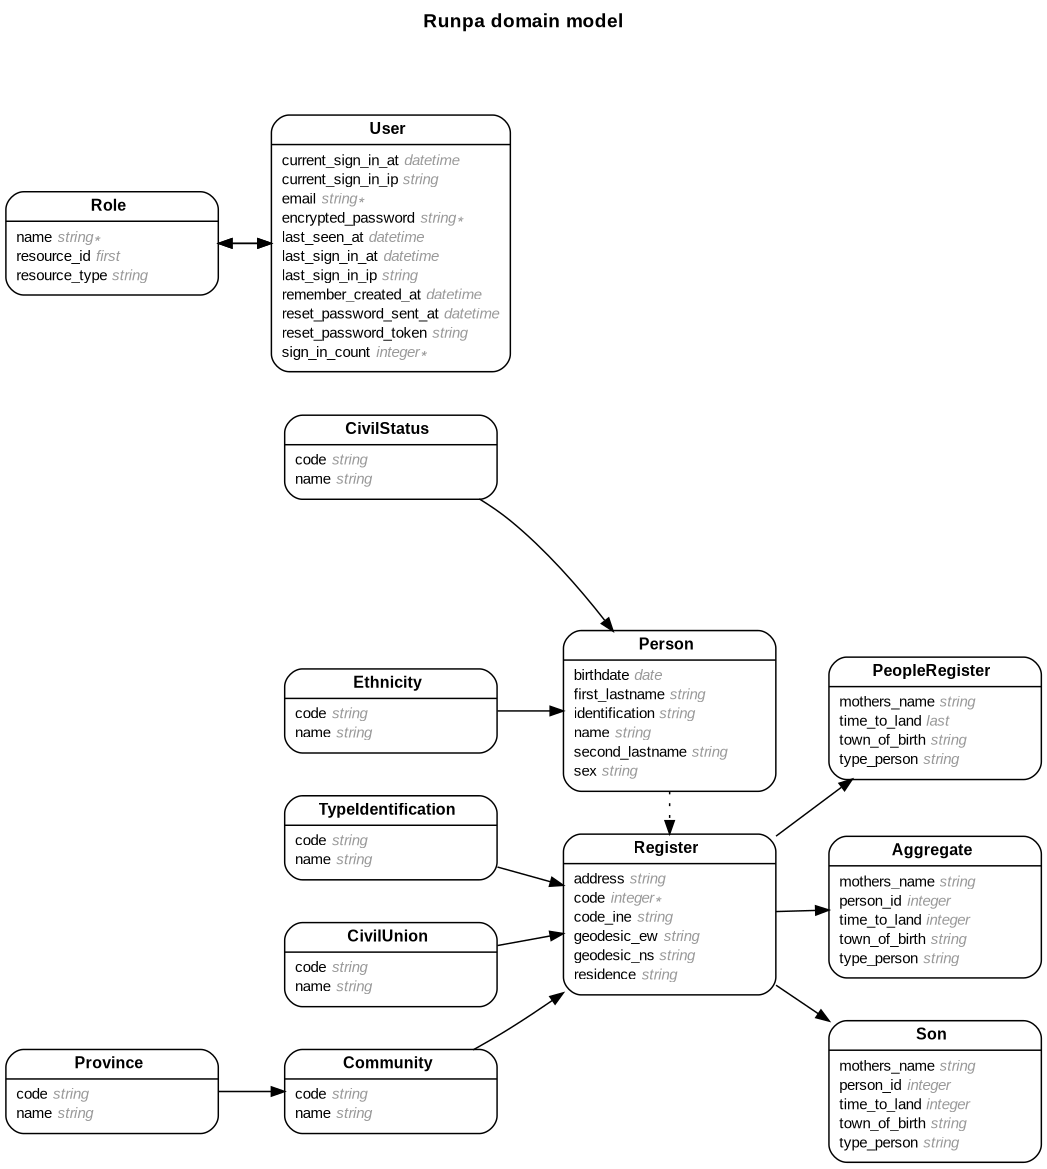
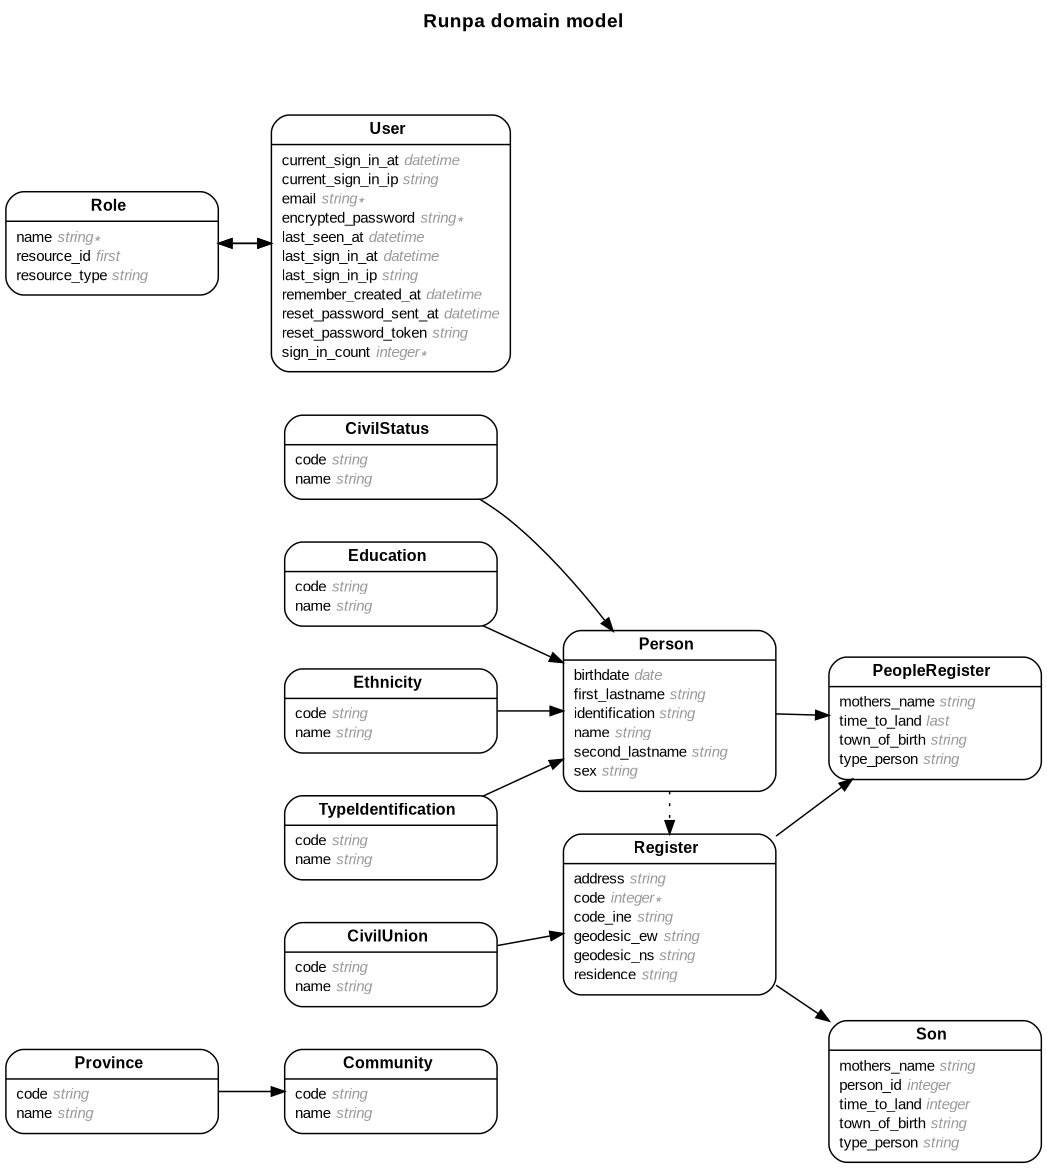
none -> (391, 584)
none -> (796, 714)
(524, 874) -> (516, 781)
(935, 907) -> none
(513, 1026) -> none
